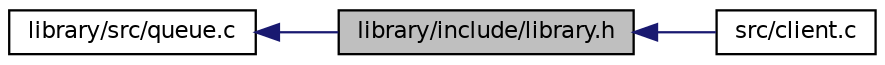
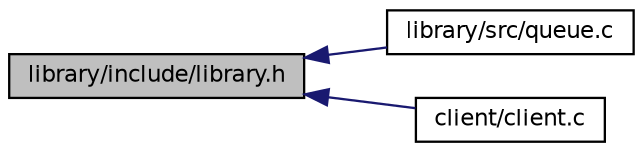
(309, 32) -> (358, 51)
(796, 32) -> (510, 120)
